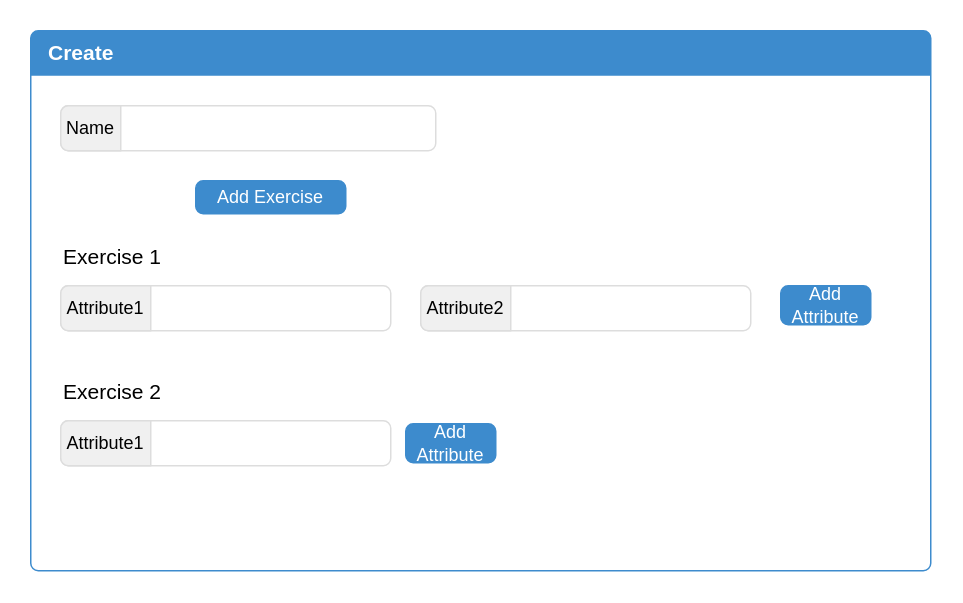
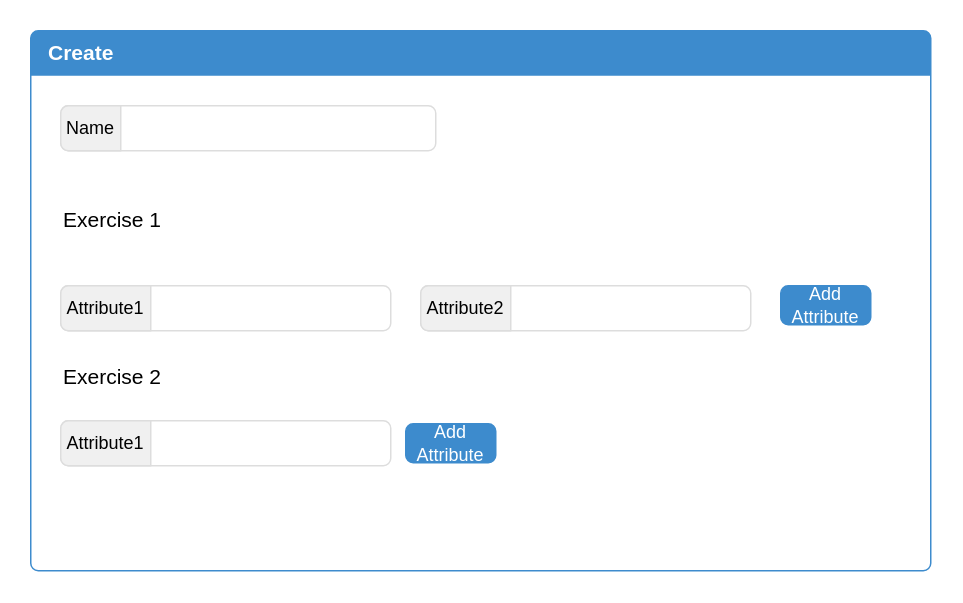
(271, 197) -> none
(121, 256) -> (121, 218)
(121, 391) -> (121, 376)
